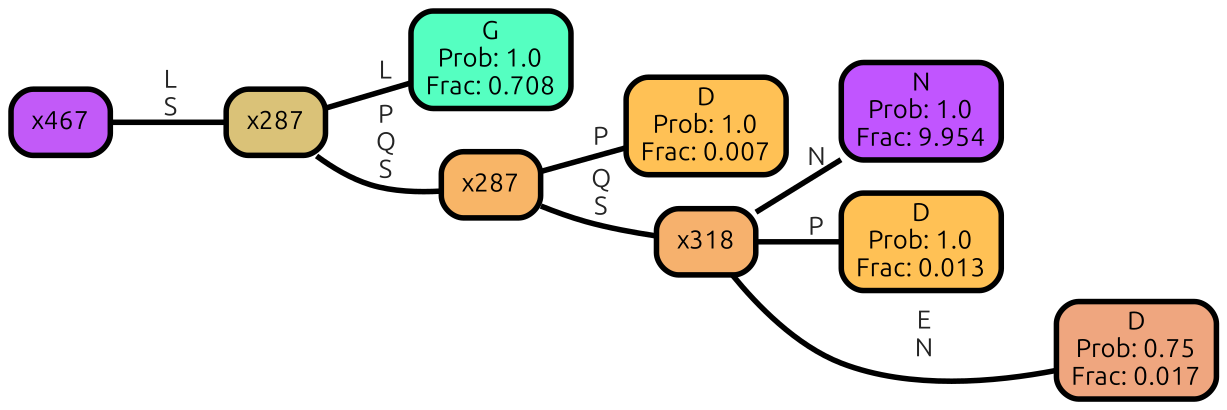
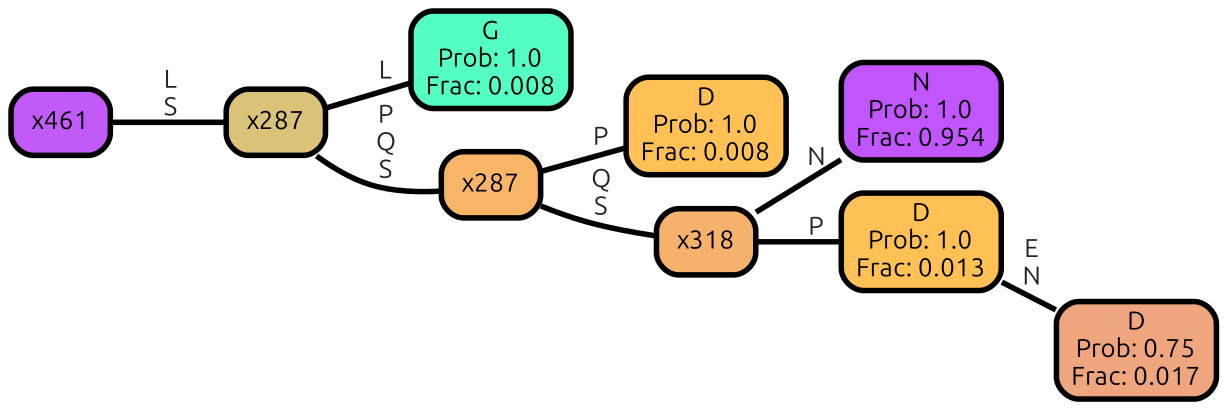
(491, 60) -> (491, 60)
(921, 111) -> (921, 111)
(61, 122) -> (61, 122)
(706, 126) -> (706, 126)
(878, 374) -> (1029, 296)
